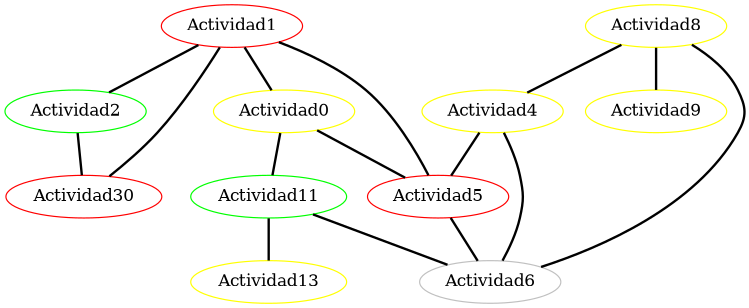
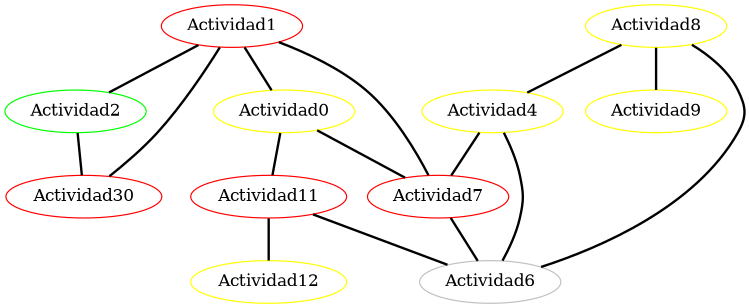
(269, 197) -> (269, 197)
(438, 197) -> (438, 197)
(269, 282) -> (269, 282)
